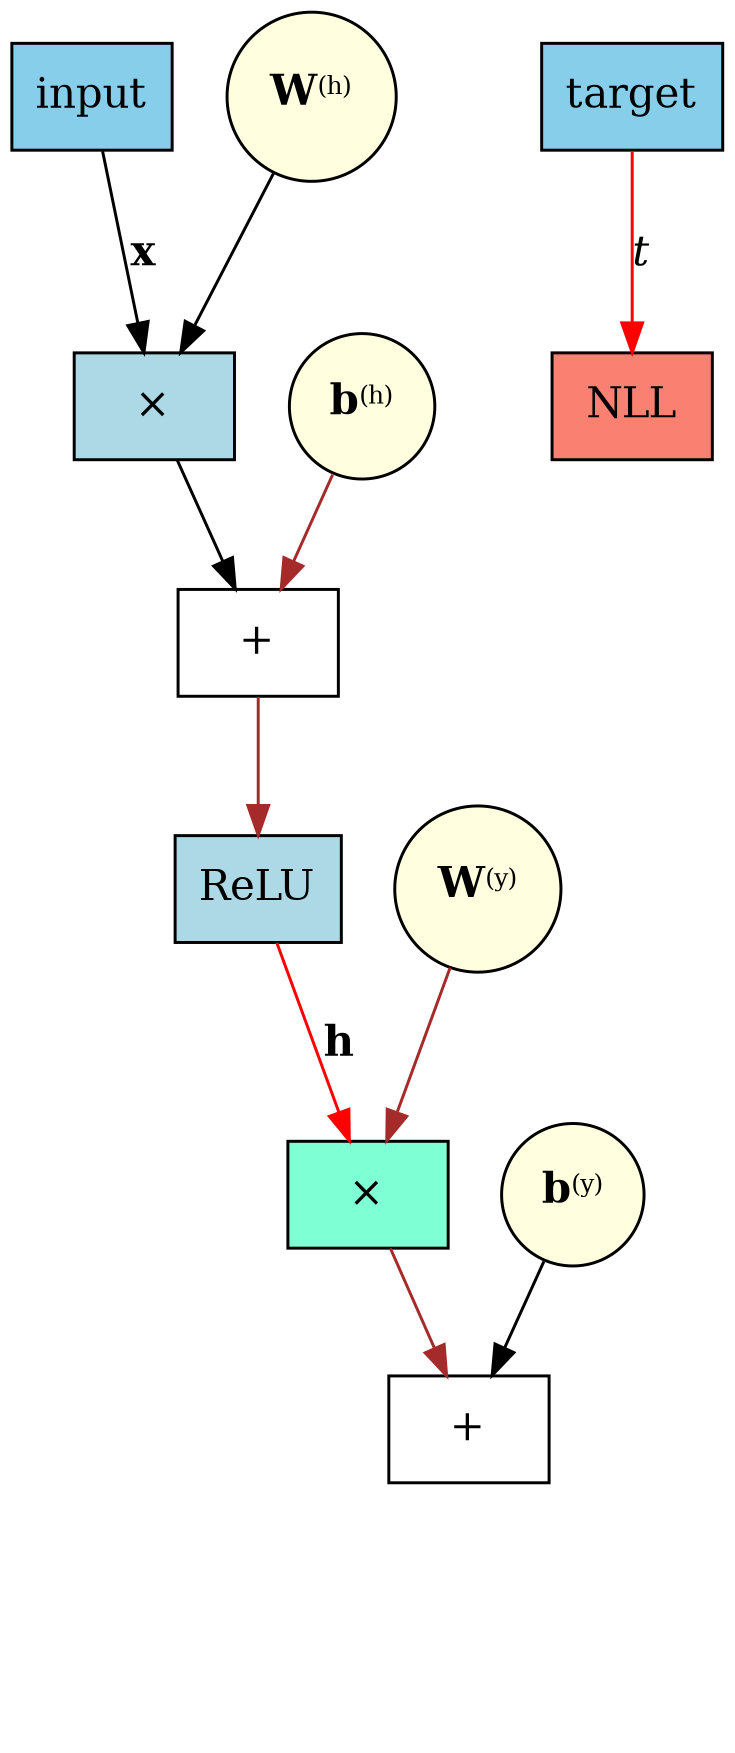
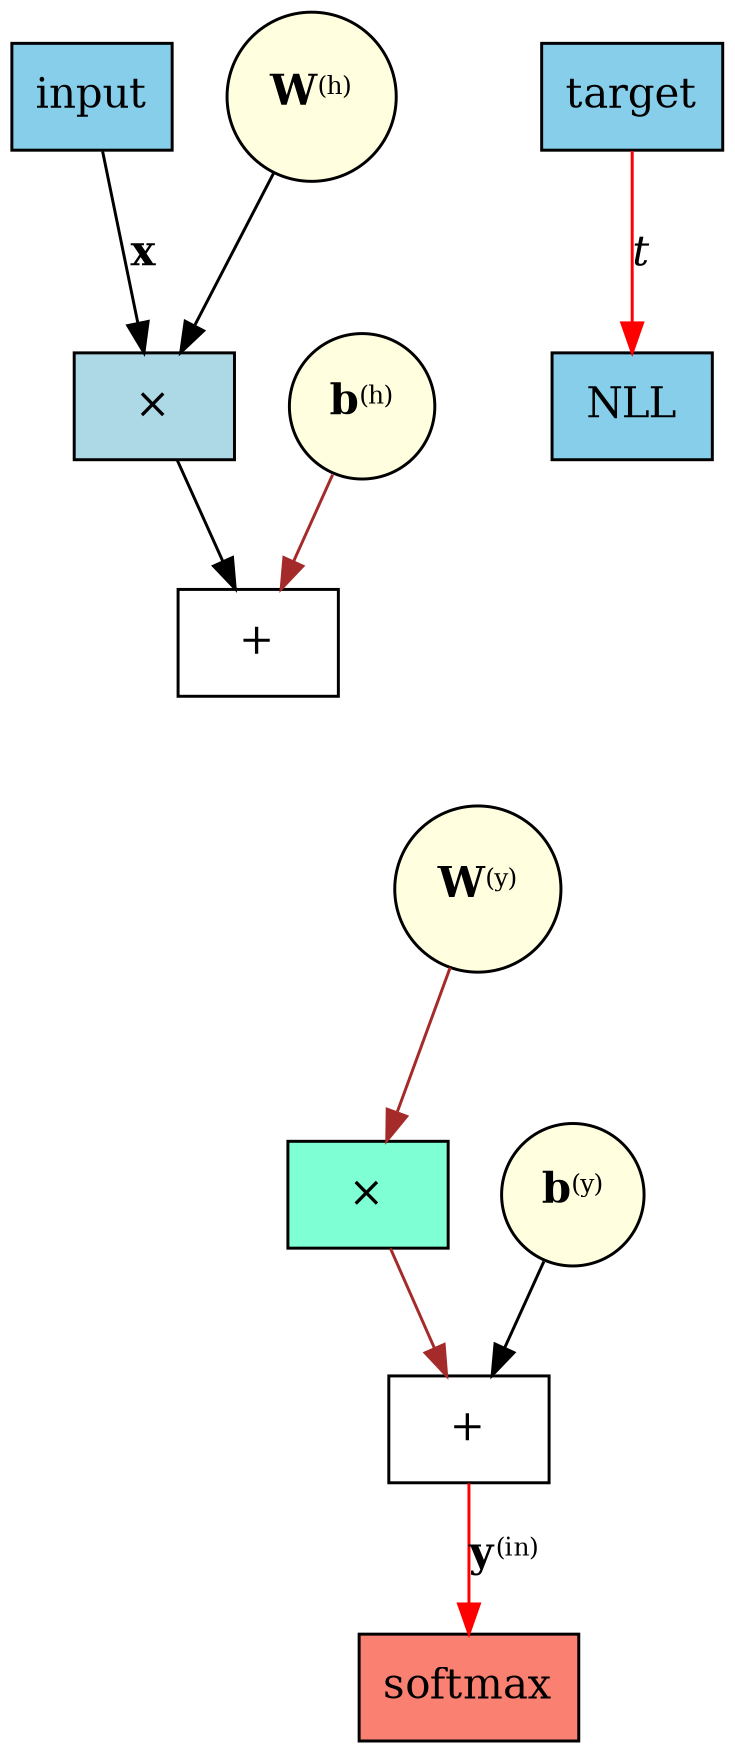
(632, 406) -> (632, 406)
(258, 889) -> none
none -> (469, 1688)
